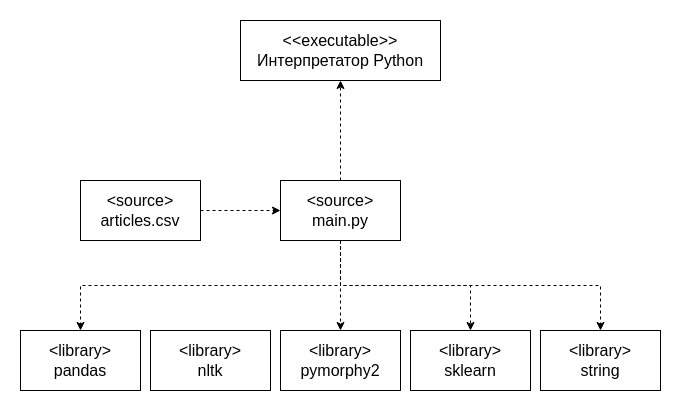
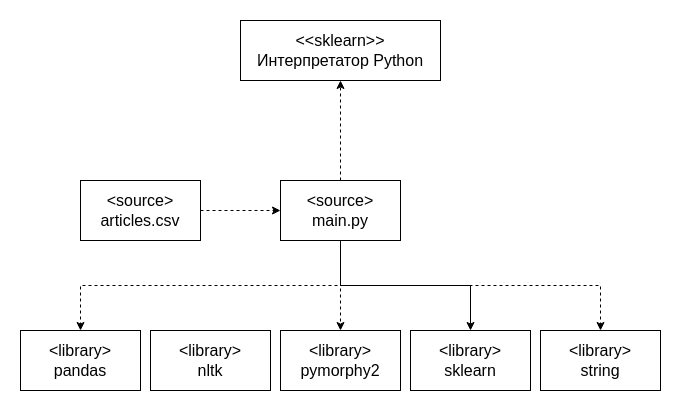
(341, 51) -> (341, 51)
(471, 304) -> (471, 304)
